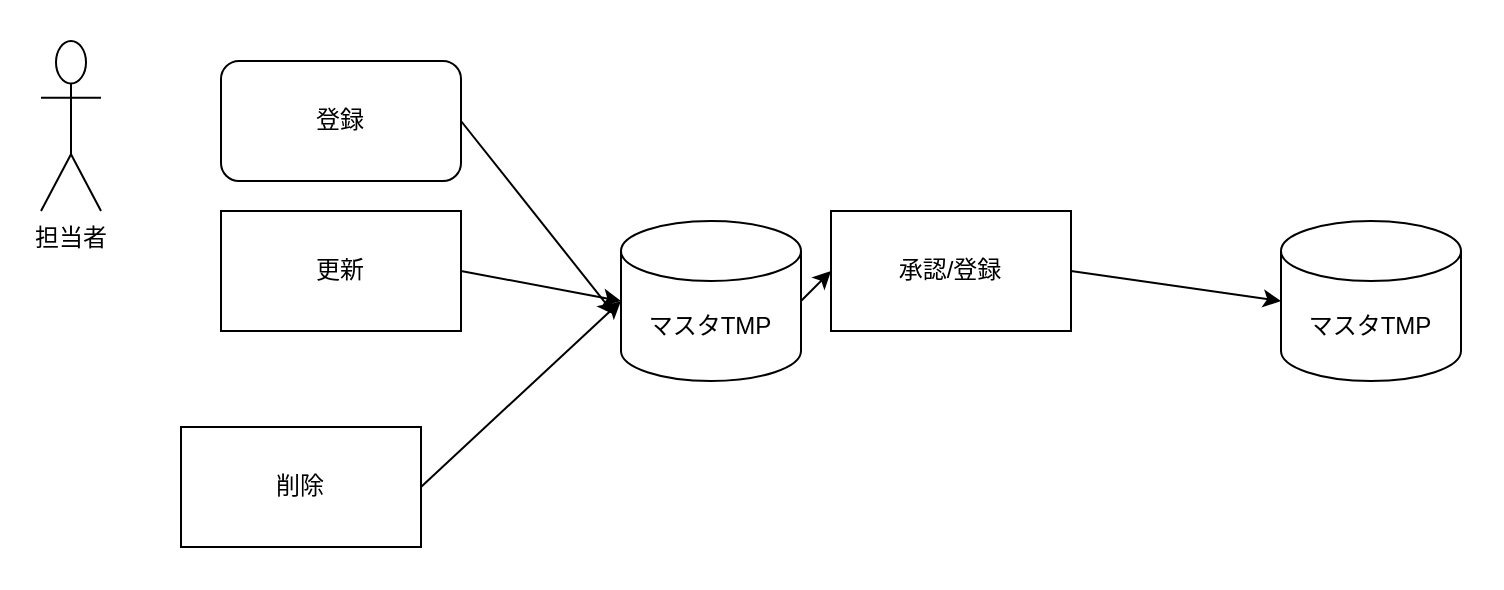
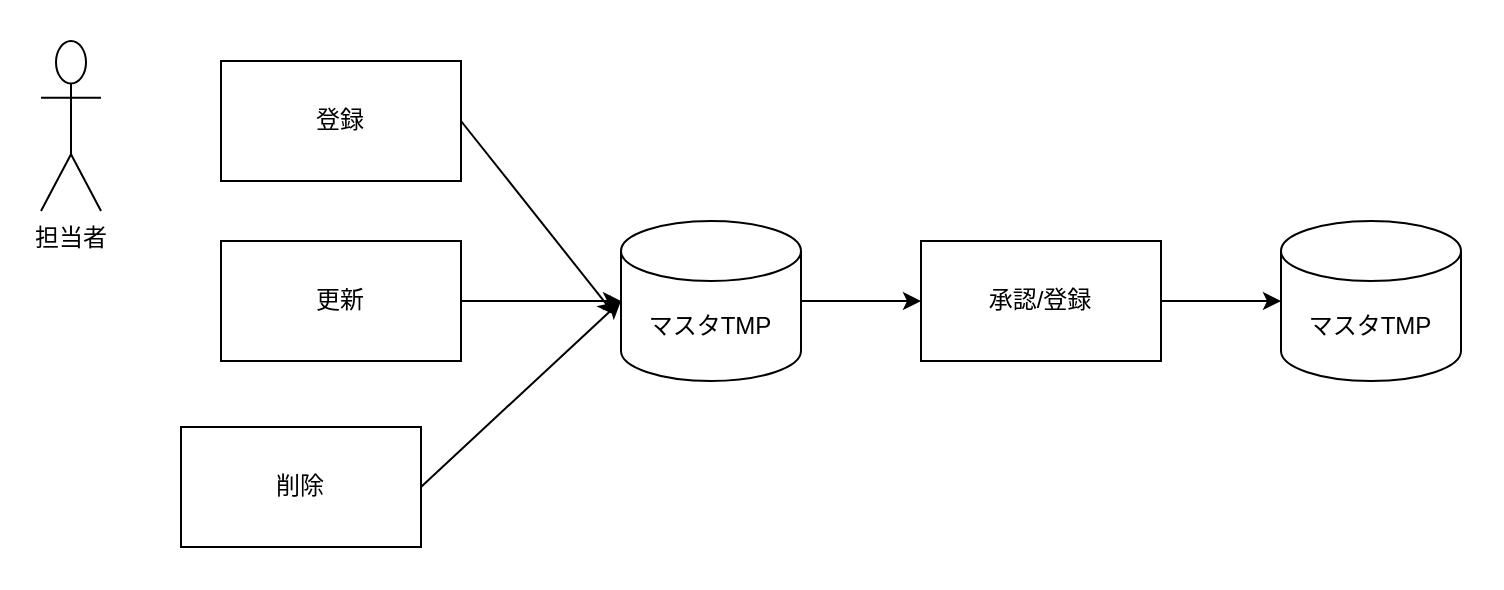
(341, 121) -> (341, 121)
(341, 271) -> (341, 301)
(951, 271) -> (1041, 301)
